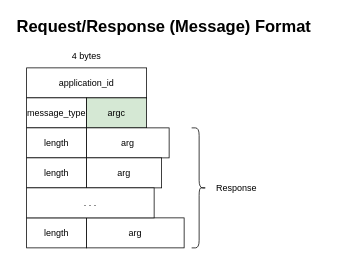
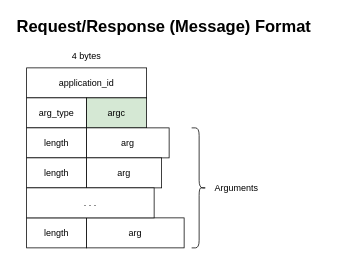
(57, 113) -> (57, 113)
(237, 188) -> (237, 188)
